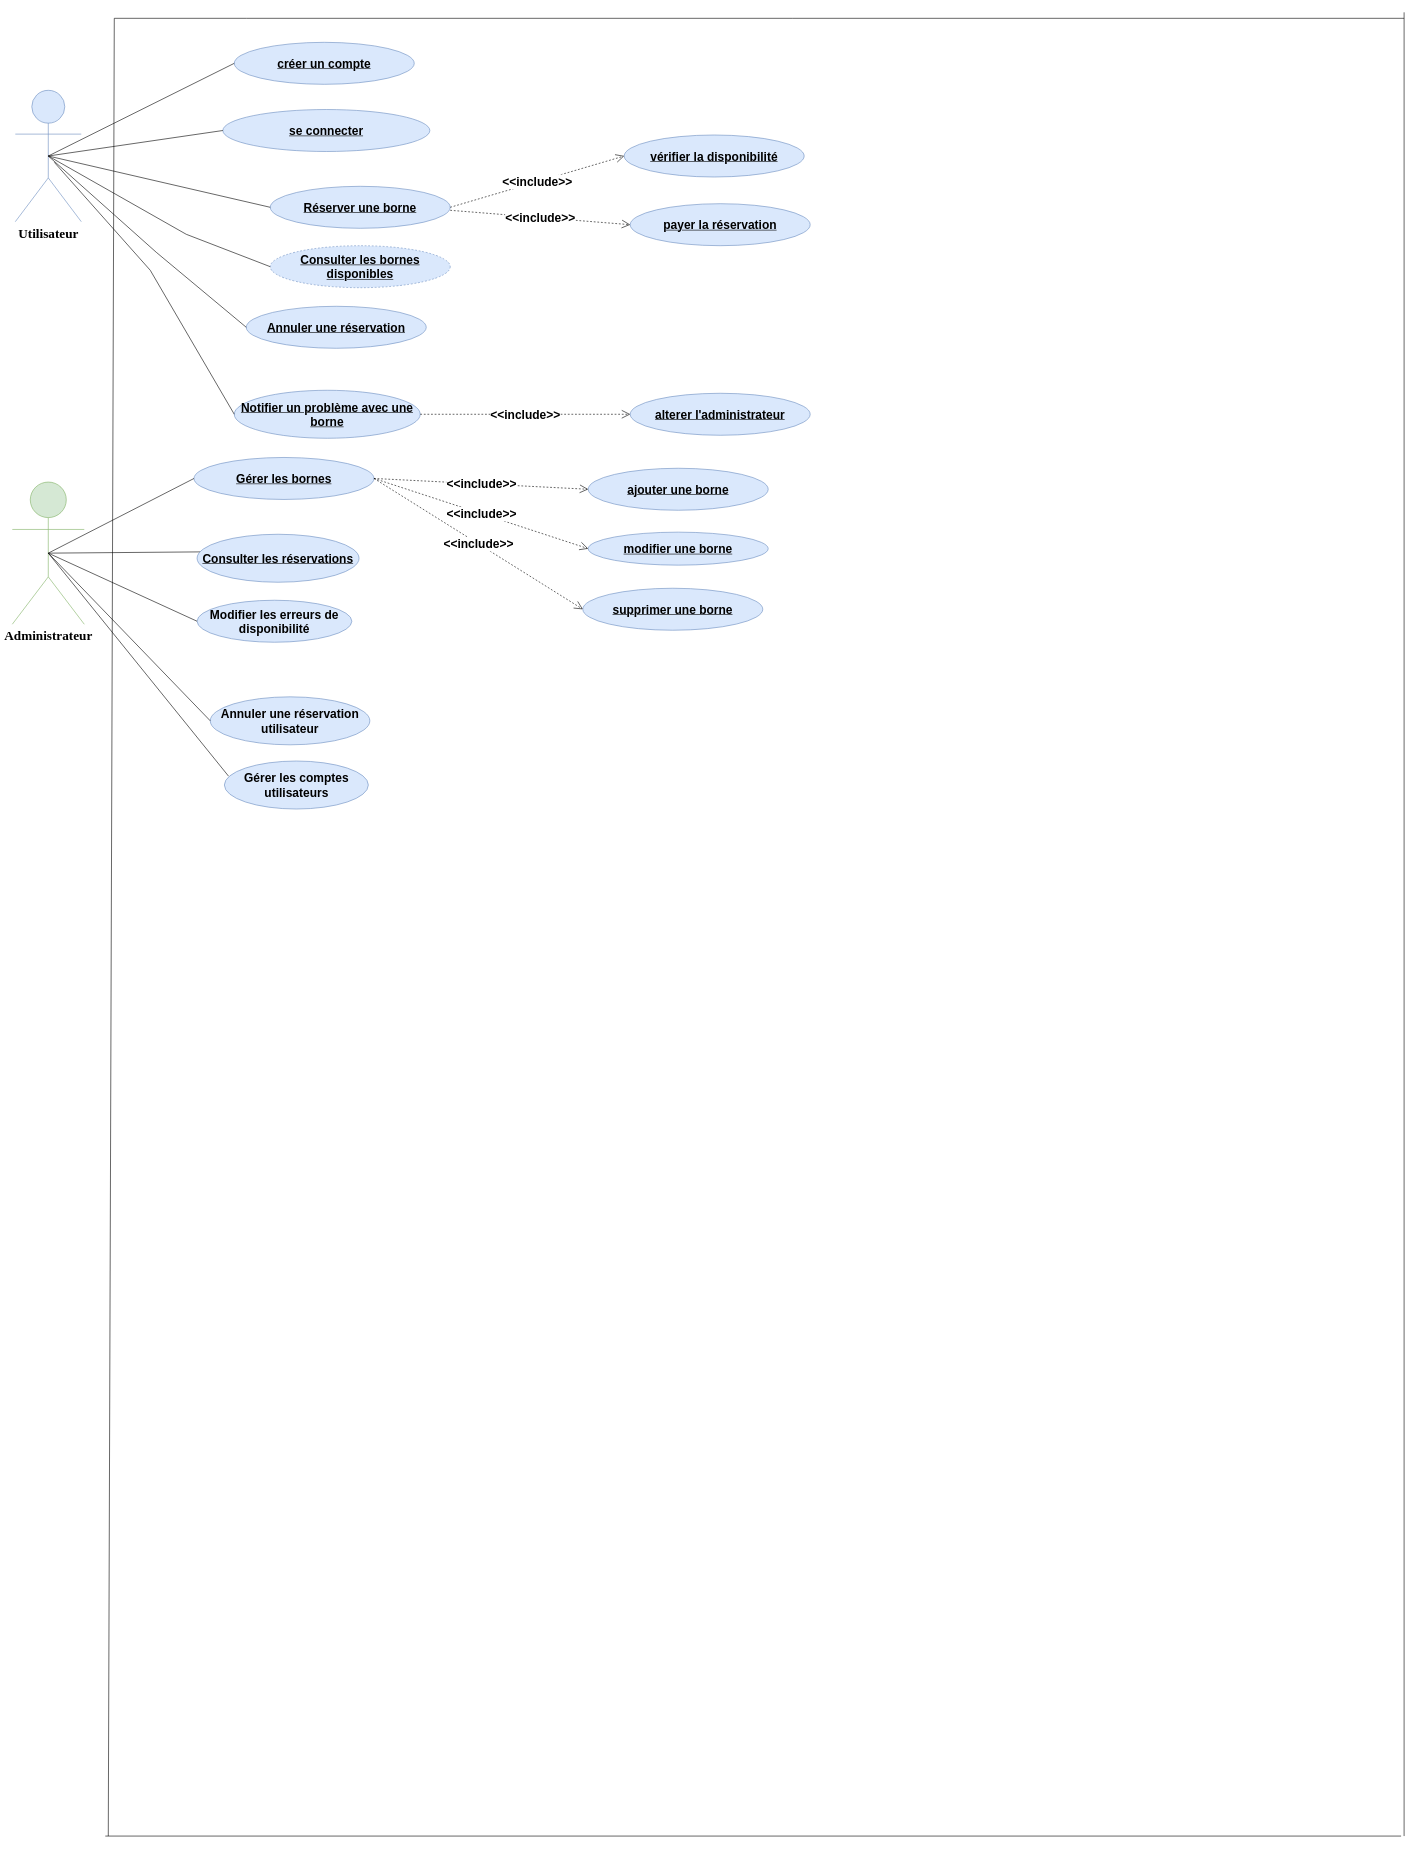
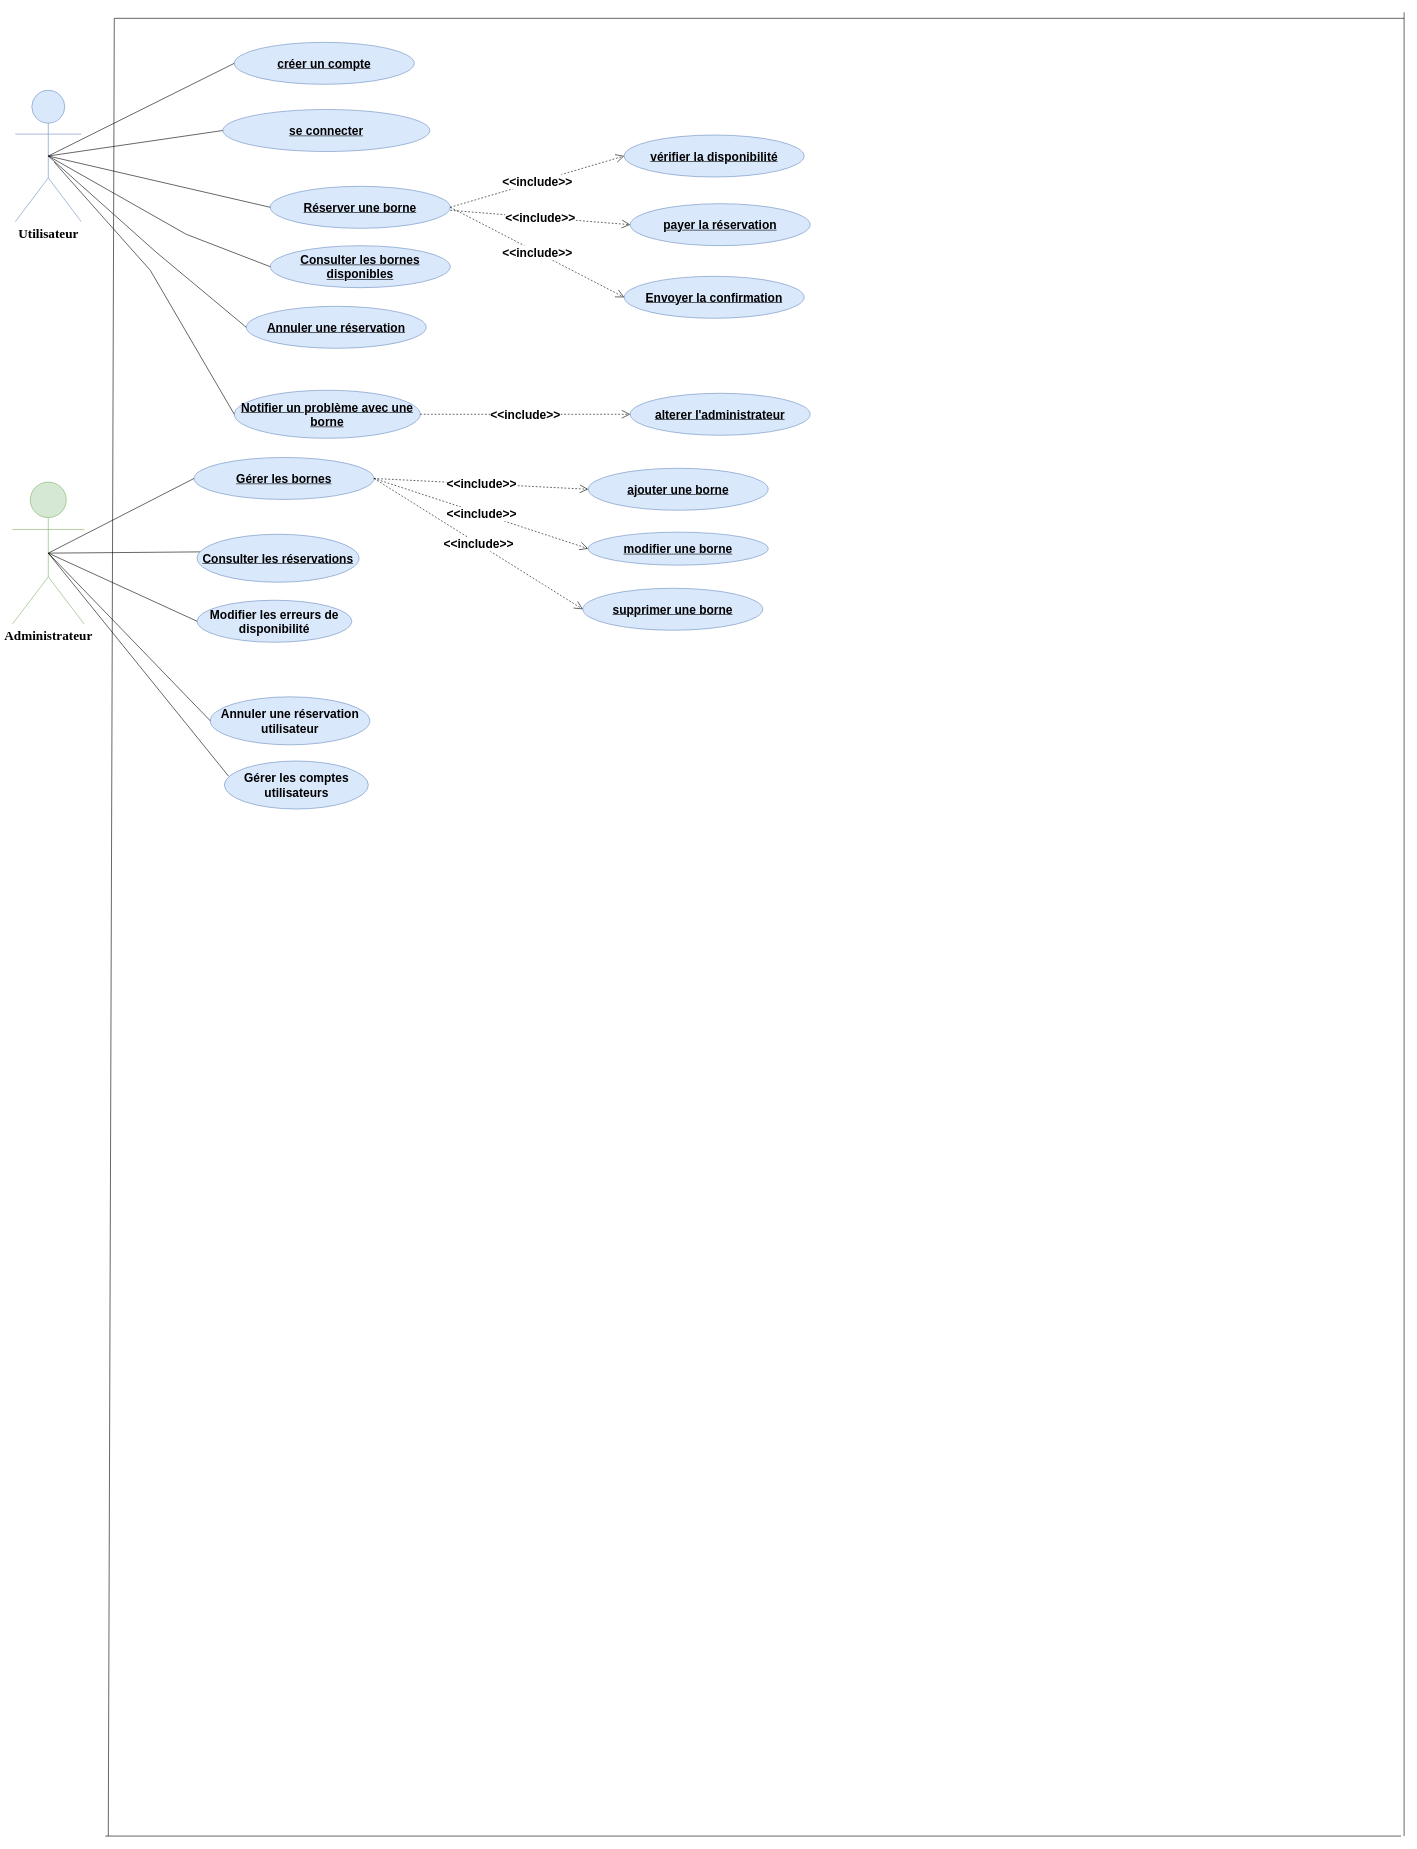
none -> (481, 223)
(360, 267) -> (360, 267)
none -> (714, 297)
